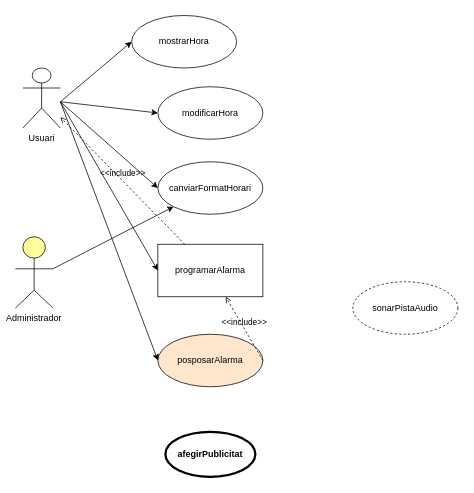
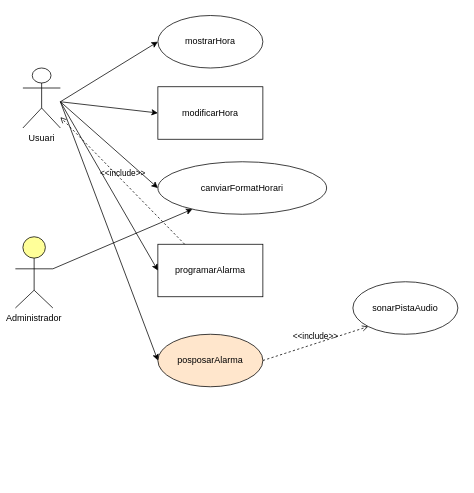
(184, 42) -> (210, 42)
(210, 113) -> (210, 113)
(210, 188) -> (242, 188)
(405, 308) -> (405, 308)
(243, 326) -> (316, 343)
(210, 454) -> none
